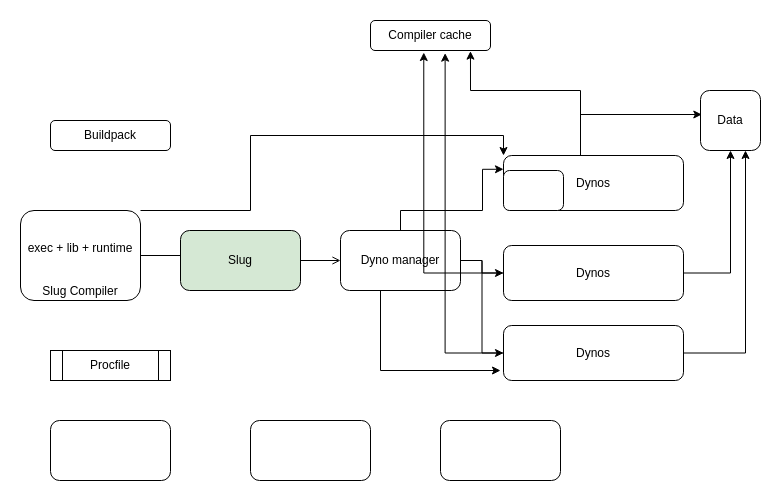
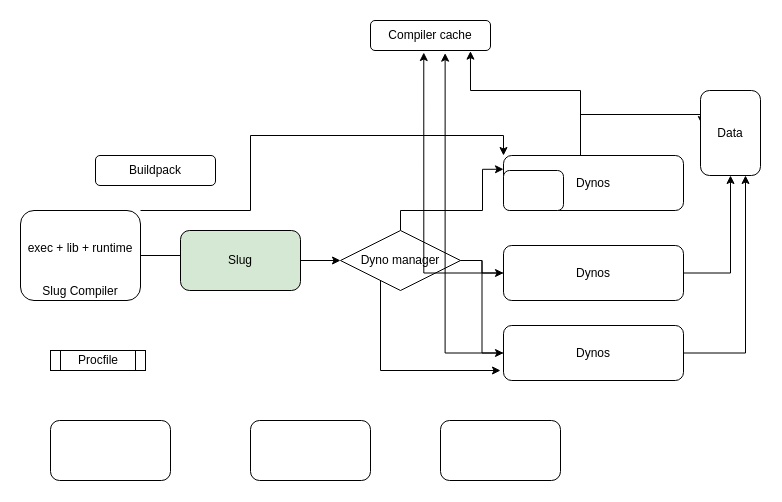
(731, 121) -> (731, 133)
(111, 136) -> (156, 171)
(334, 261) -> (332, 261)
(401, 261) -> (401, 261)
(111, 366) -> (98, 361)
